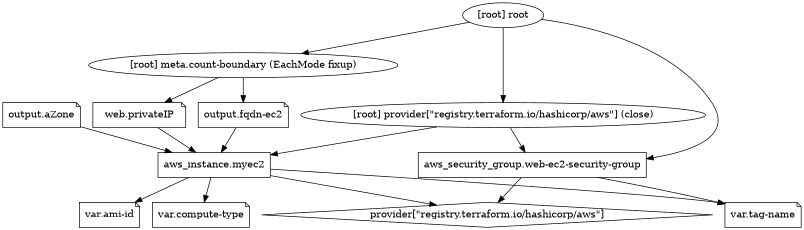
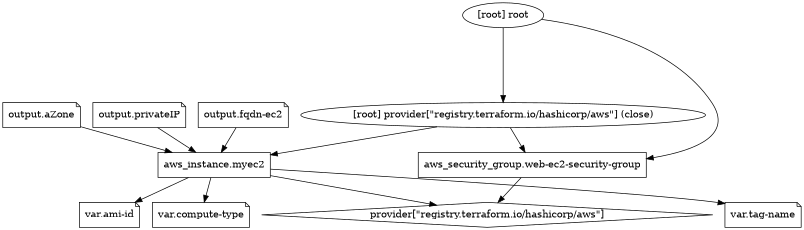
(243, 65) -> none
(139, 115) -> (139, 115)
(658, 189) -> none
